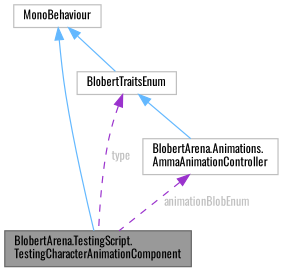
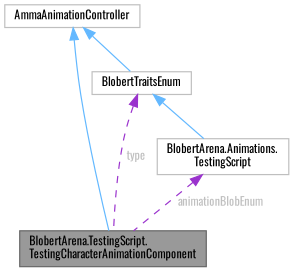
(57, 16) -> (72, 16)
(210, 157) -> (223, 157)
